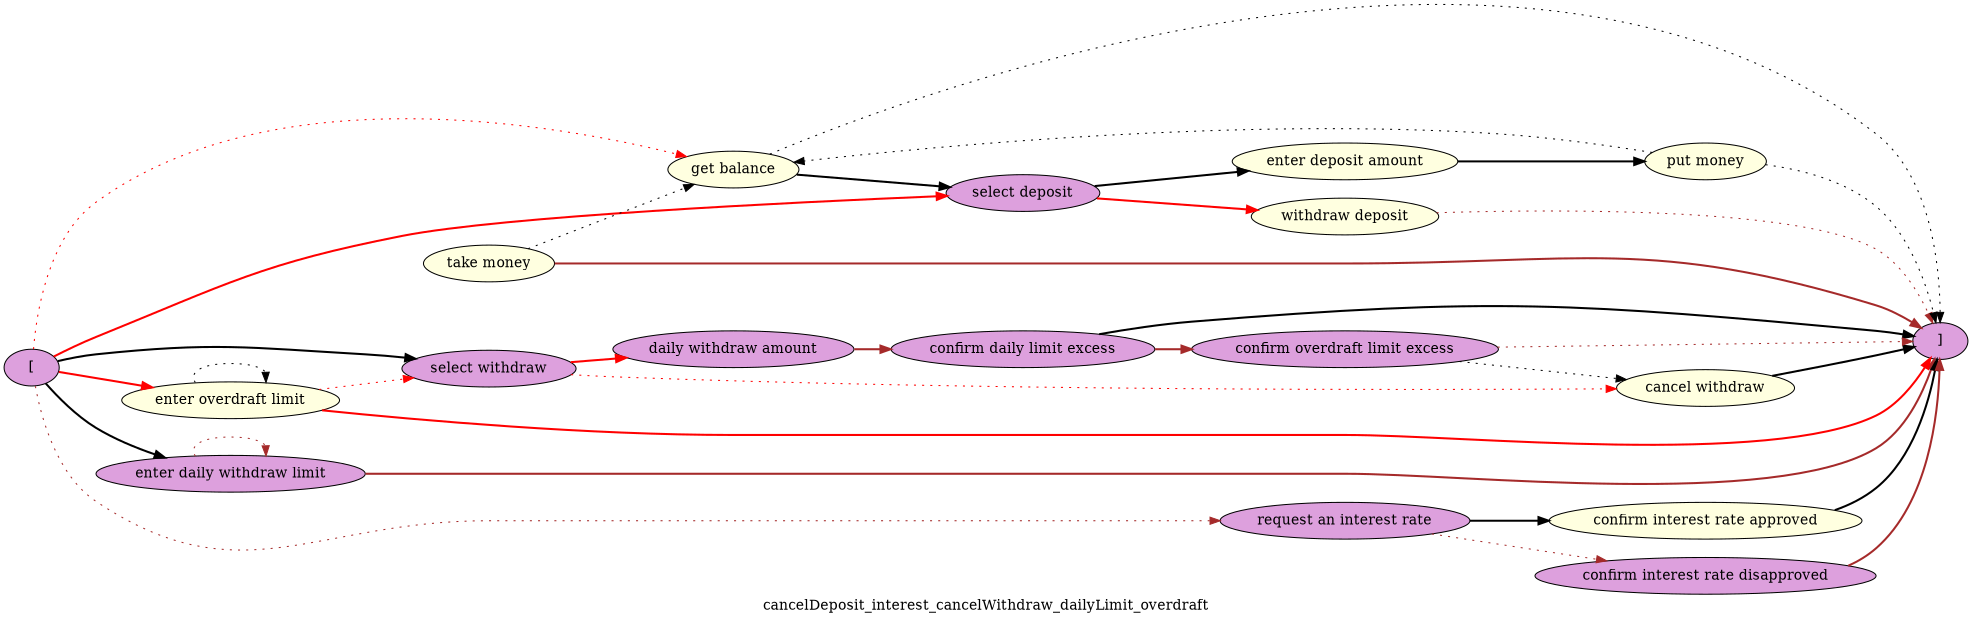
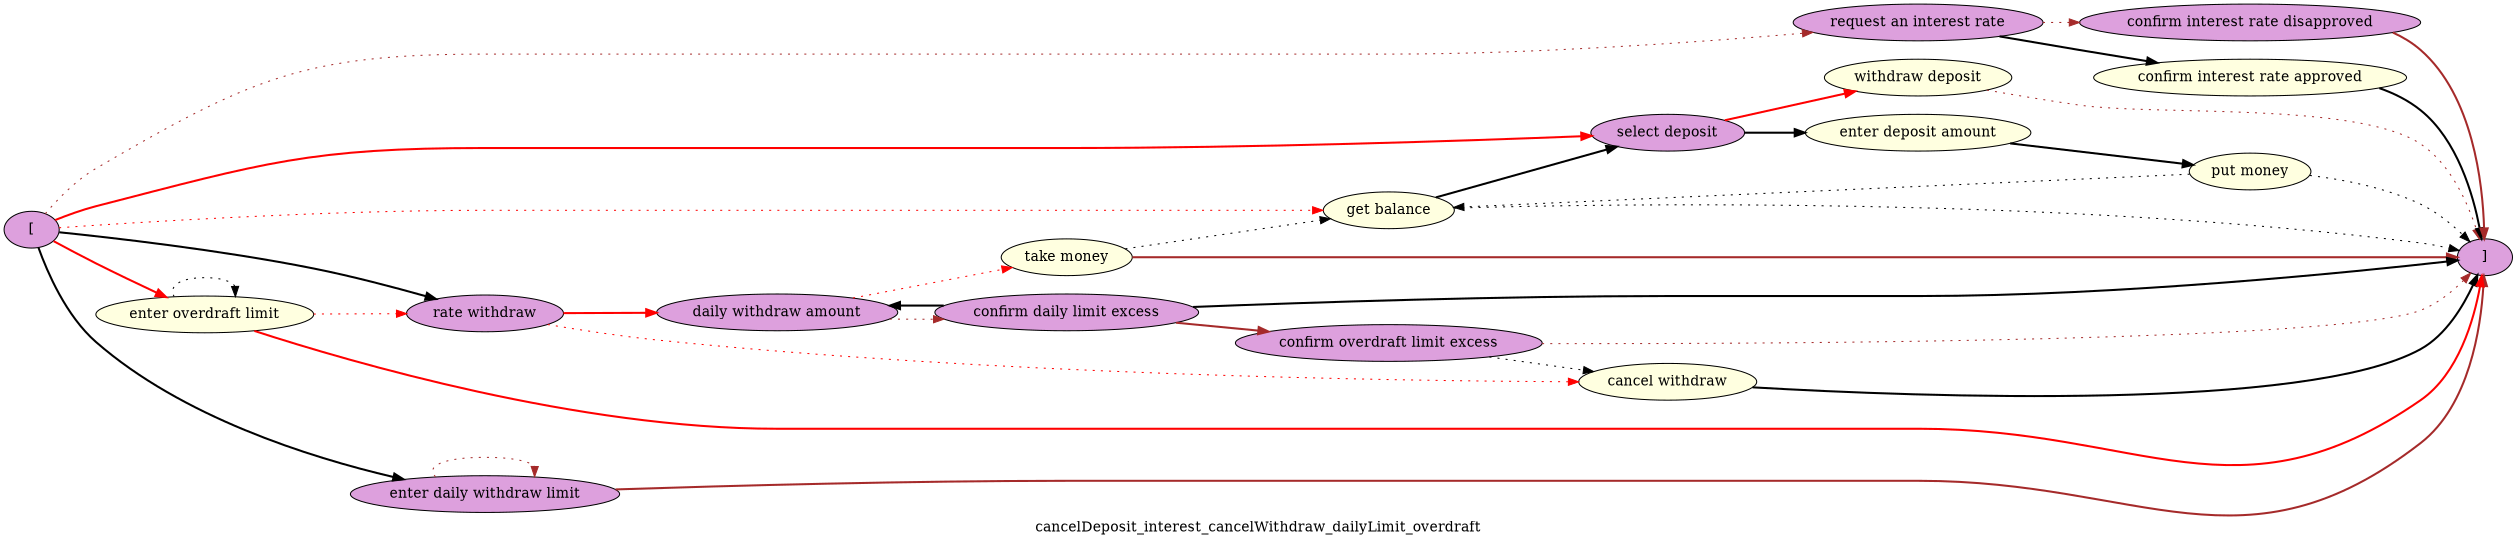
none -> (927, 284)
none -> (922, 305)
(867, 349) -> (912, 319)
(489, 369) -> (485, 313)
